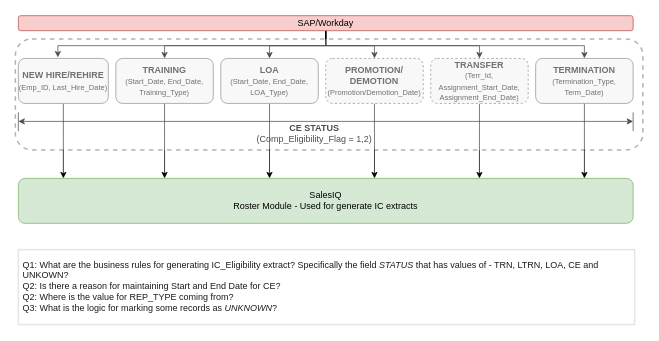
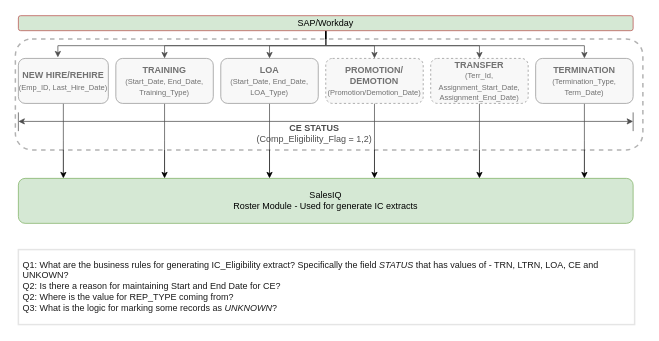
(326, 23) -> (326, 23)
